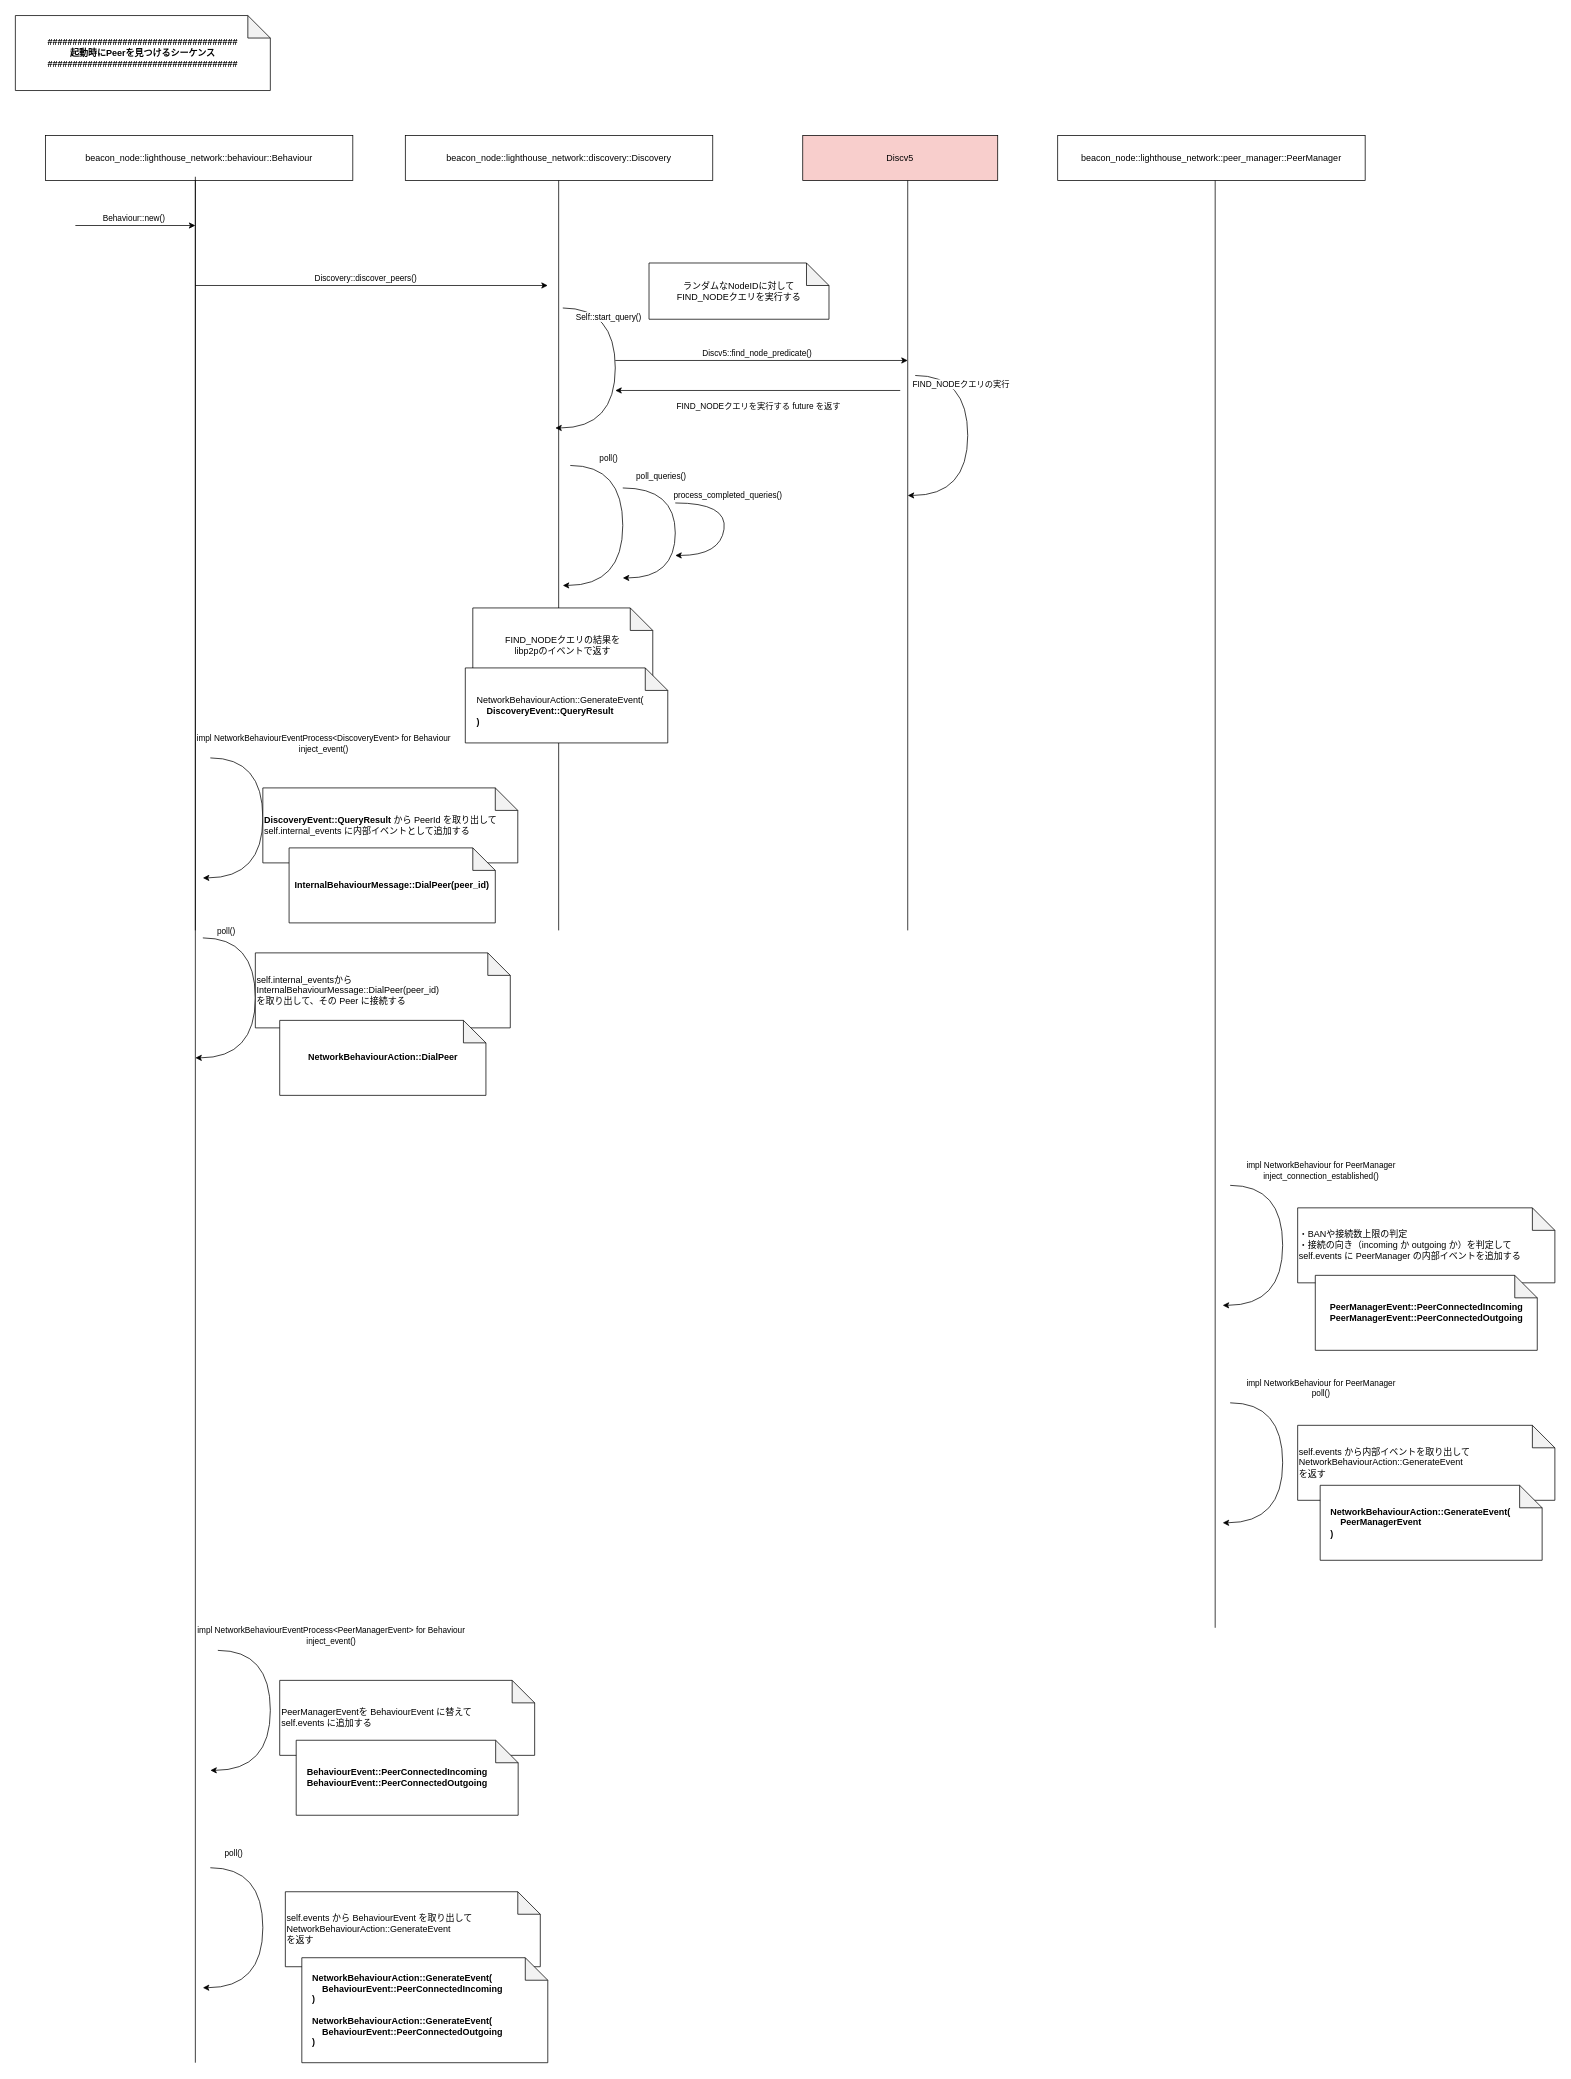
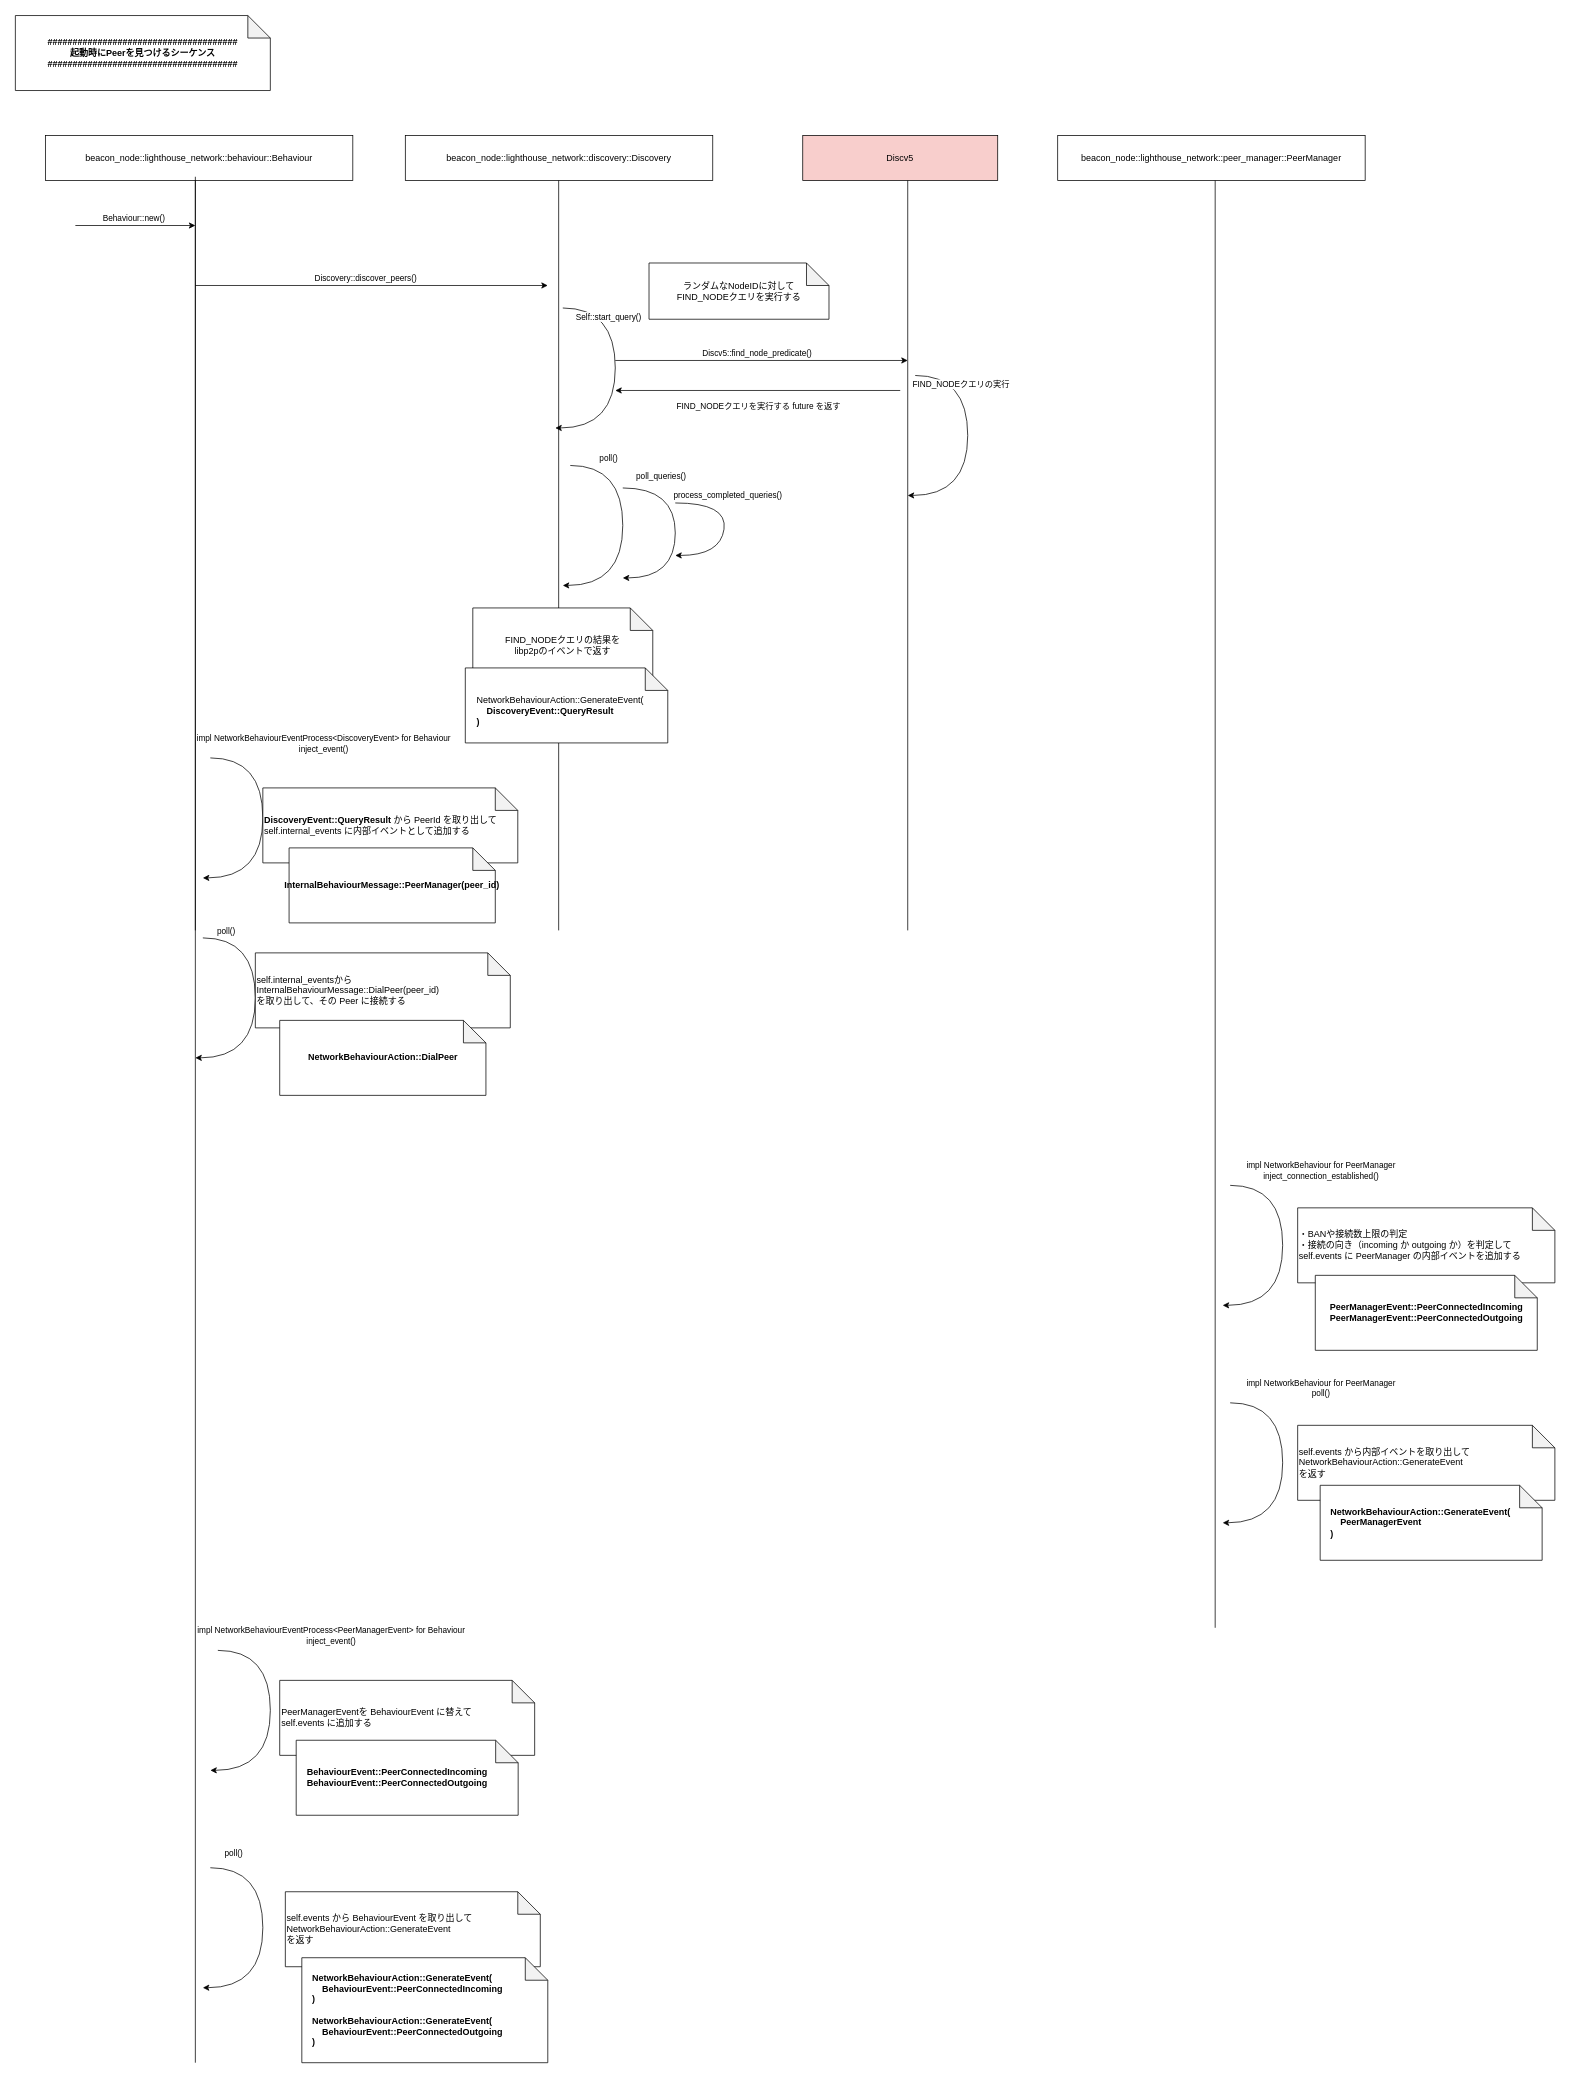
(392, 885) -> (392, 885)
